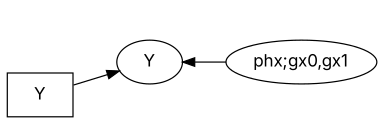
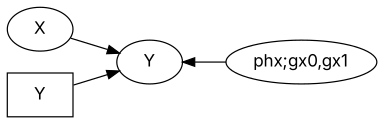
none -> (40, 29)
